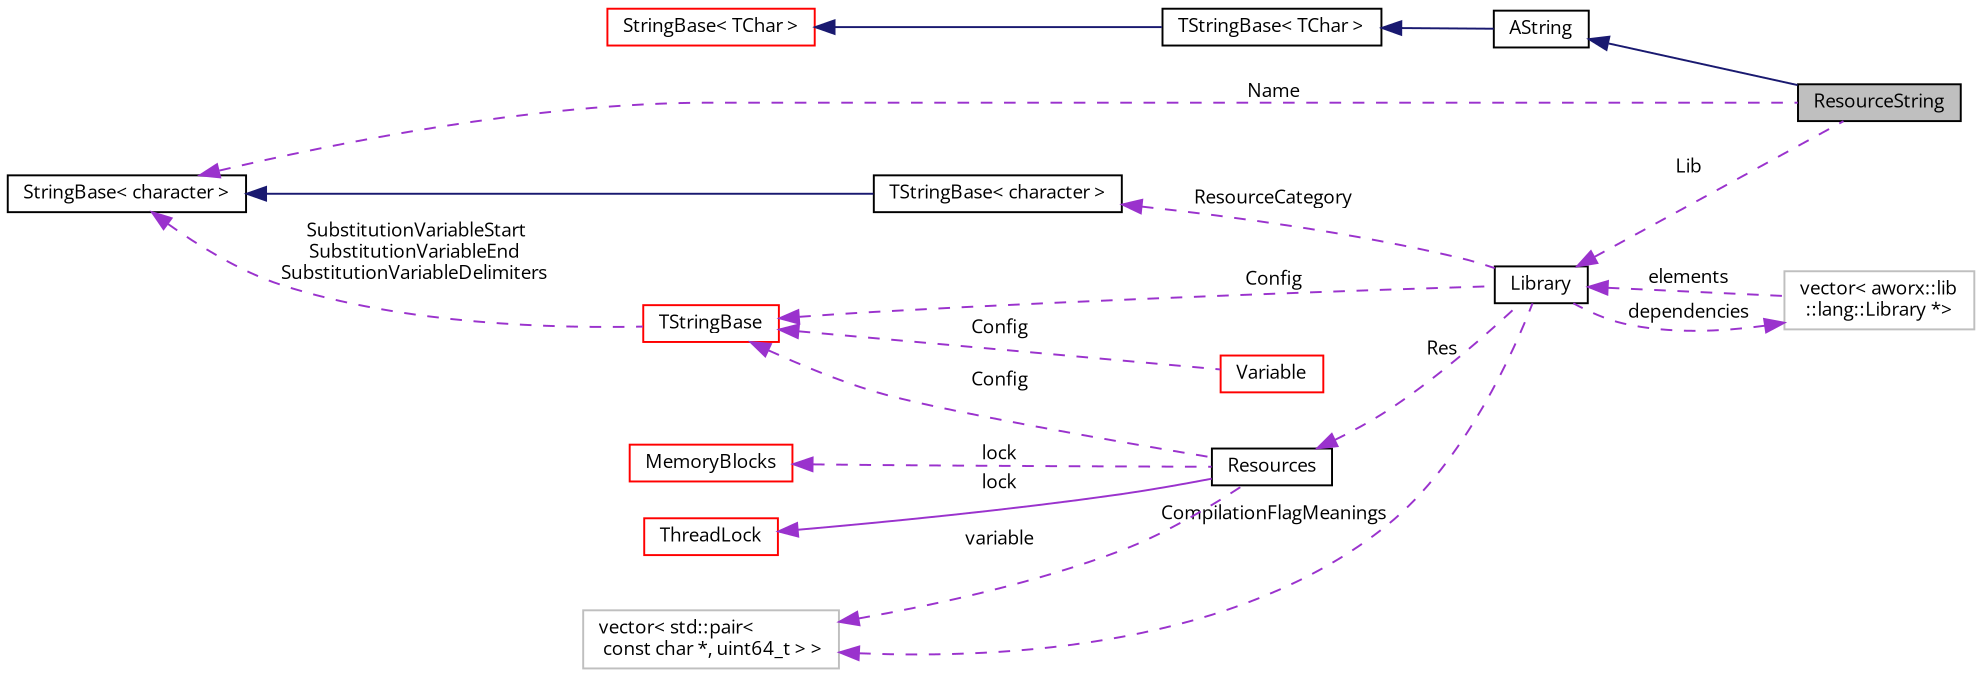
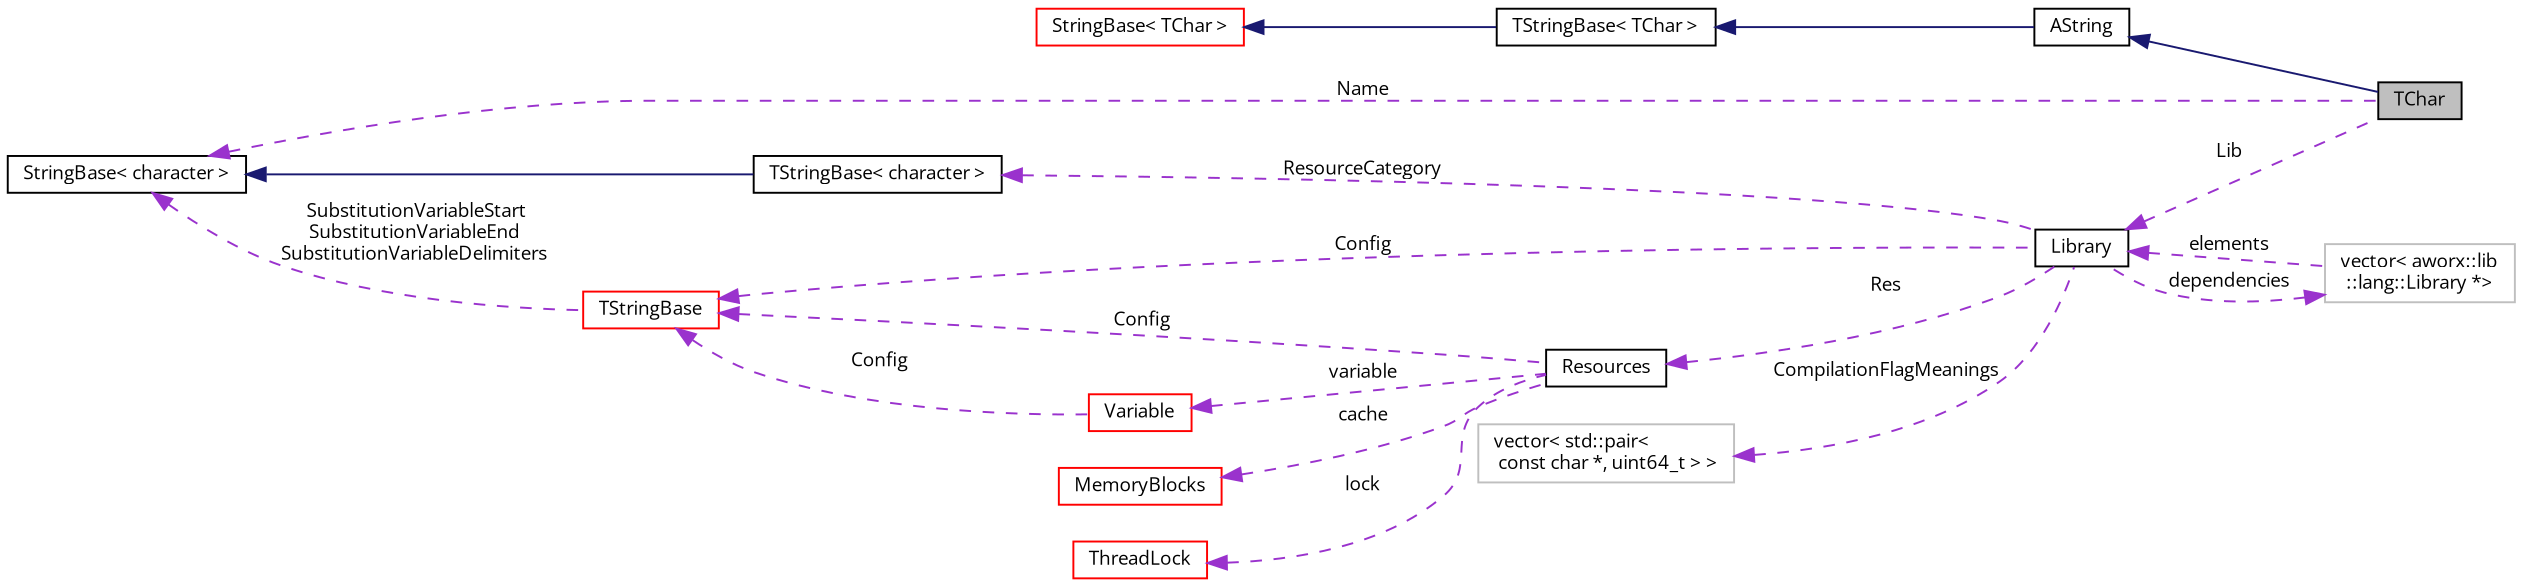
(1879, 103) -> (2420, 101)
(998, 454) -> (1361, 416)
(1005, 509) -> (1421, 512)
(1058, 572) -> (1378, 390)
